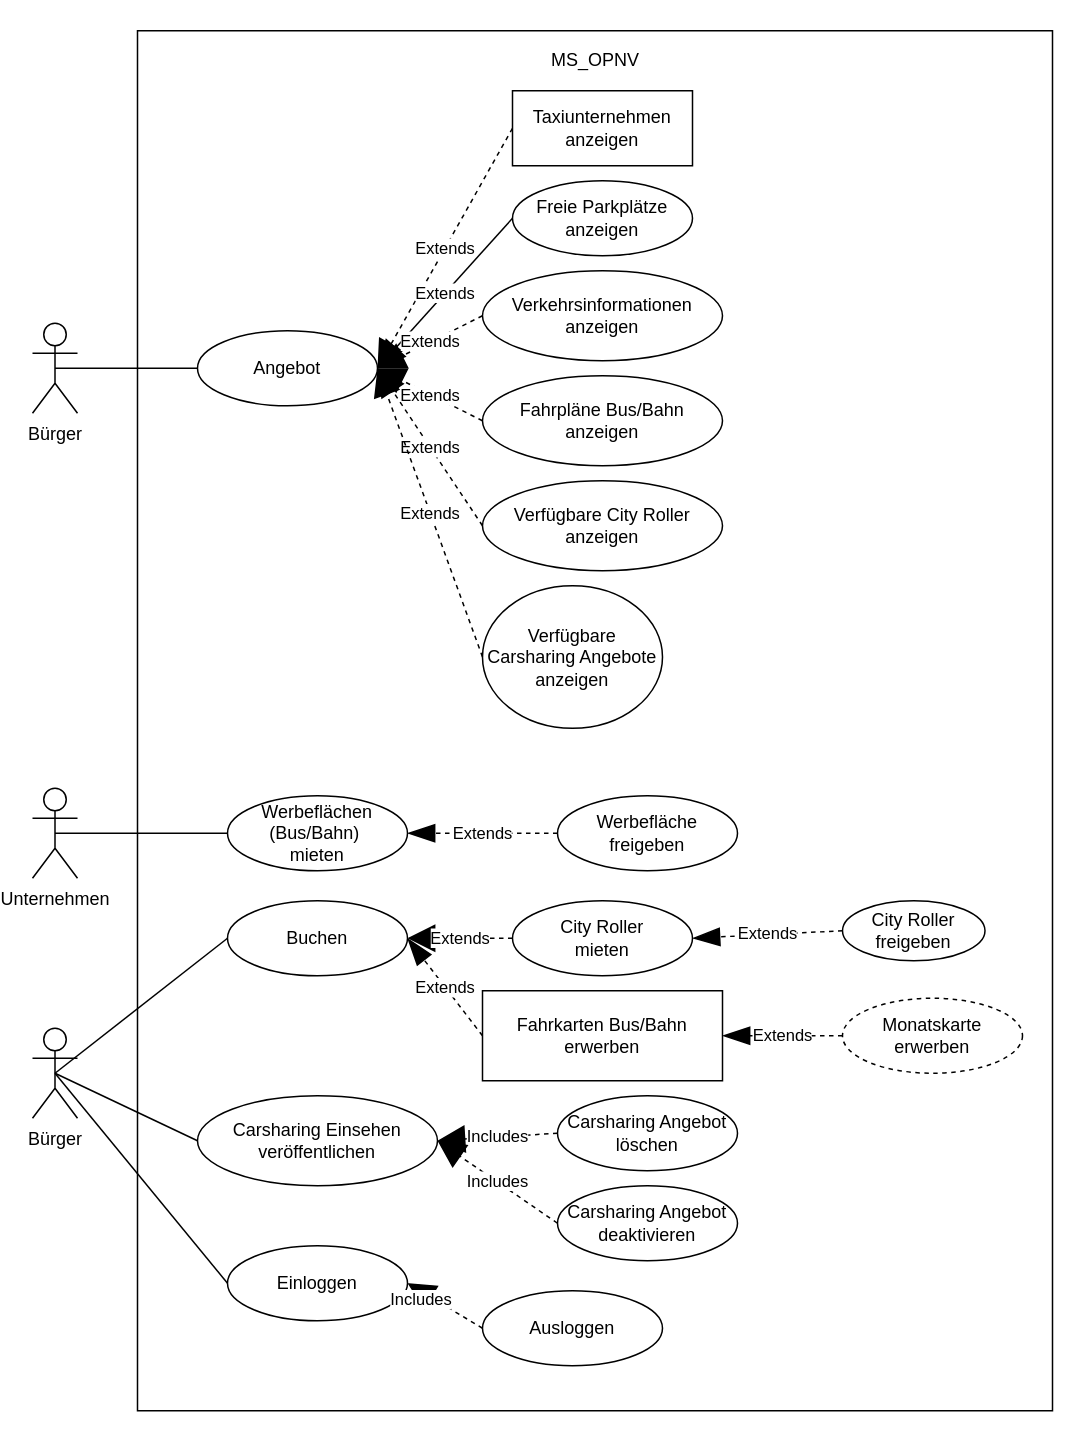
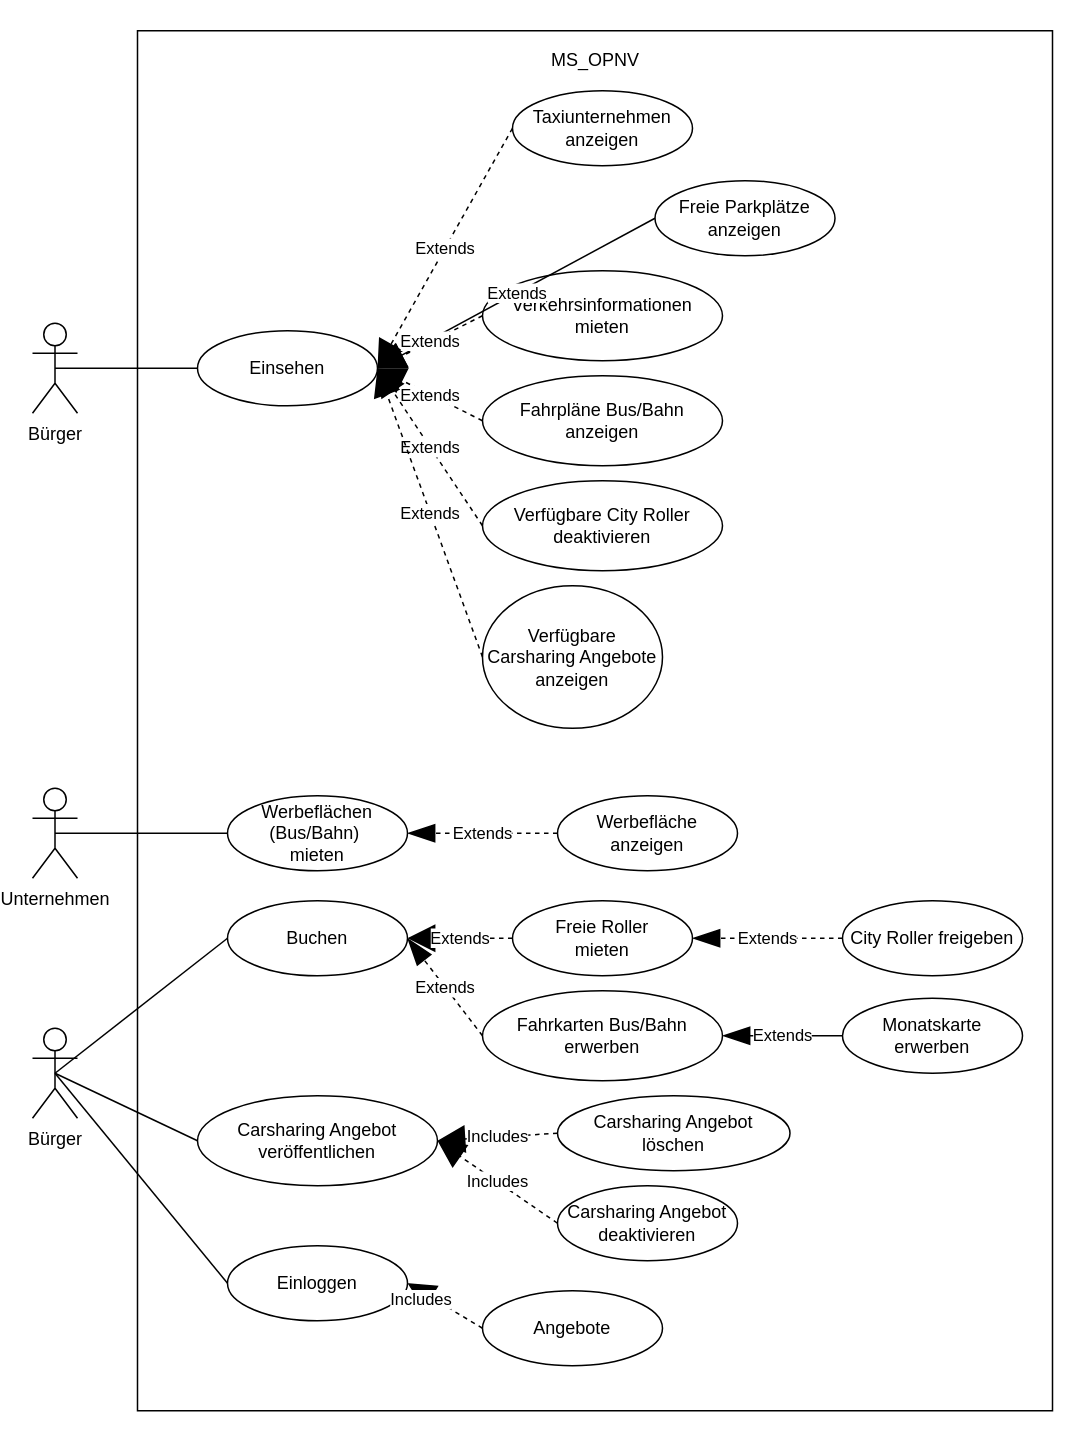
(602, 128) -> (602, 128)
(602, 218) -> (745, 218)
(602, 316) -> (602, 316)
(287, 368) -> (287, 368)
(602, 526) -> (602, 526)
(647, 833) -> (647, 833)
(914, 931) -> (932, 938)
(602, 938) -> (602, 938)
(602, 1036) -> (602, 1036)
(828, 1036) -> (828, 1036)
(932, 1036) -> (932, 1036)
(647, 1133) -> (674, 1133)
(317, 1141) -> (317, 1141)
(572, 1328) -> (572, 1328)
